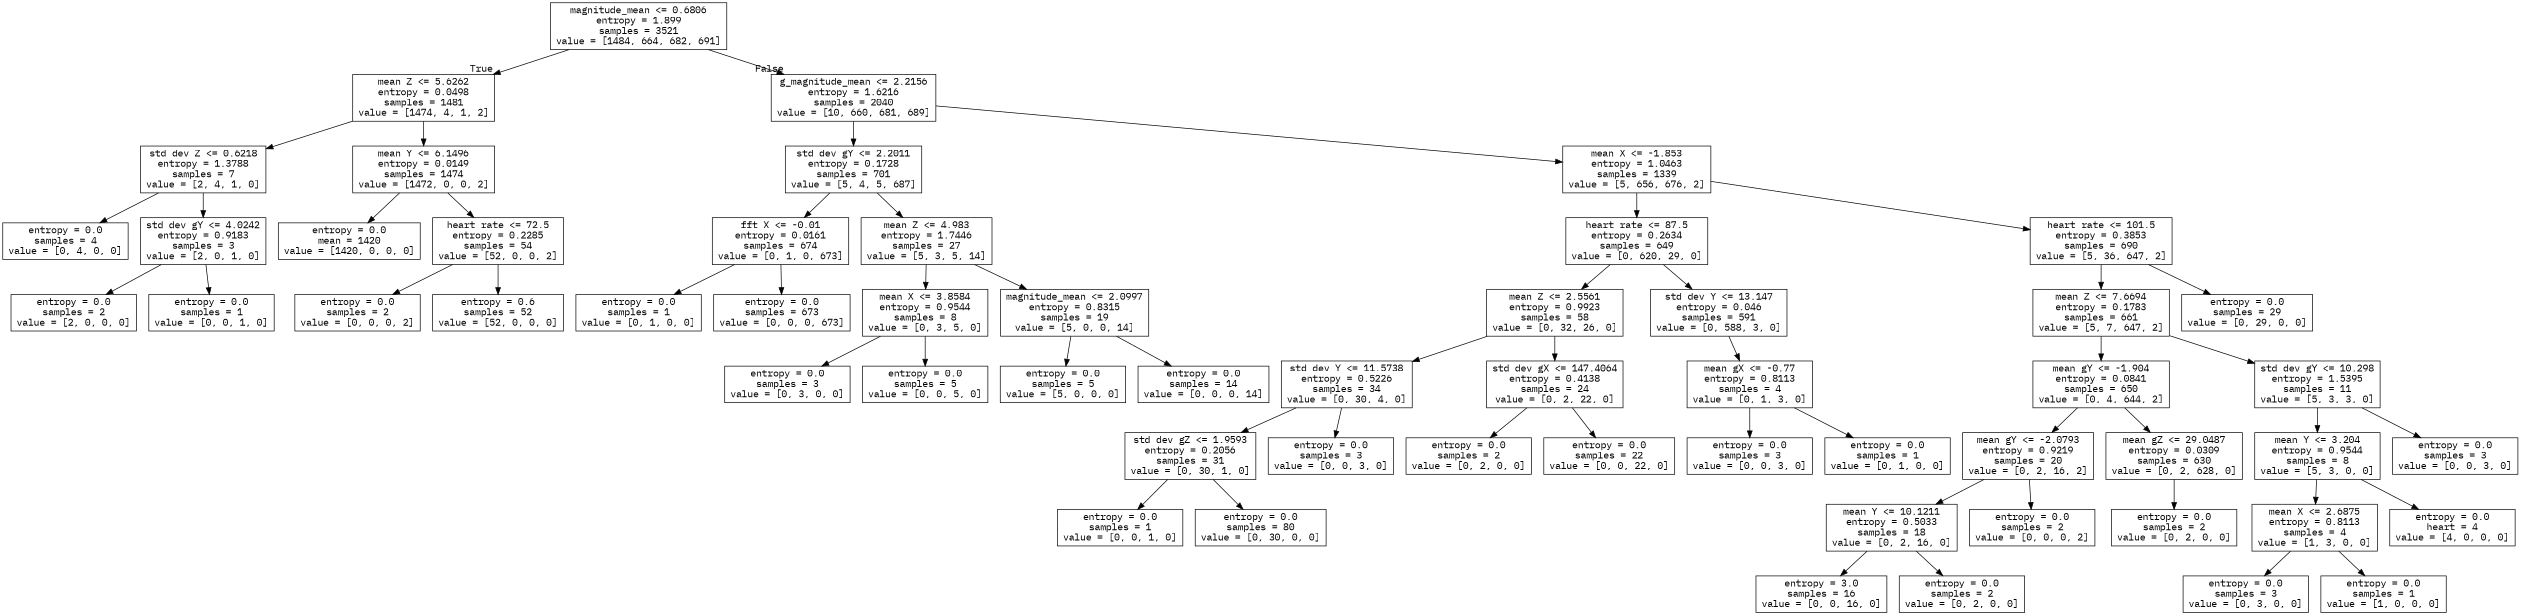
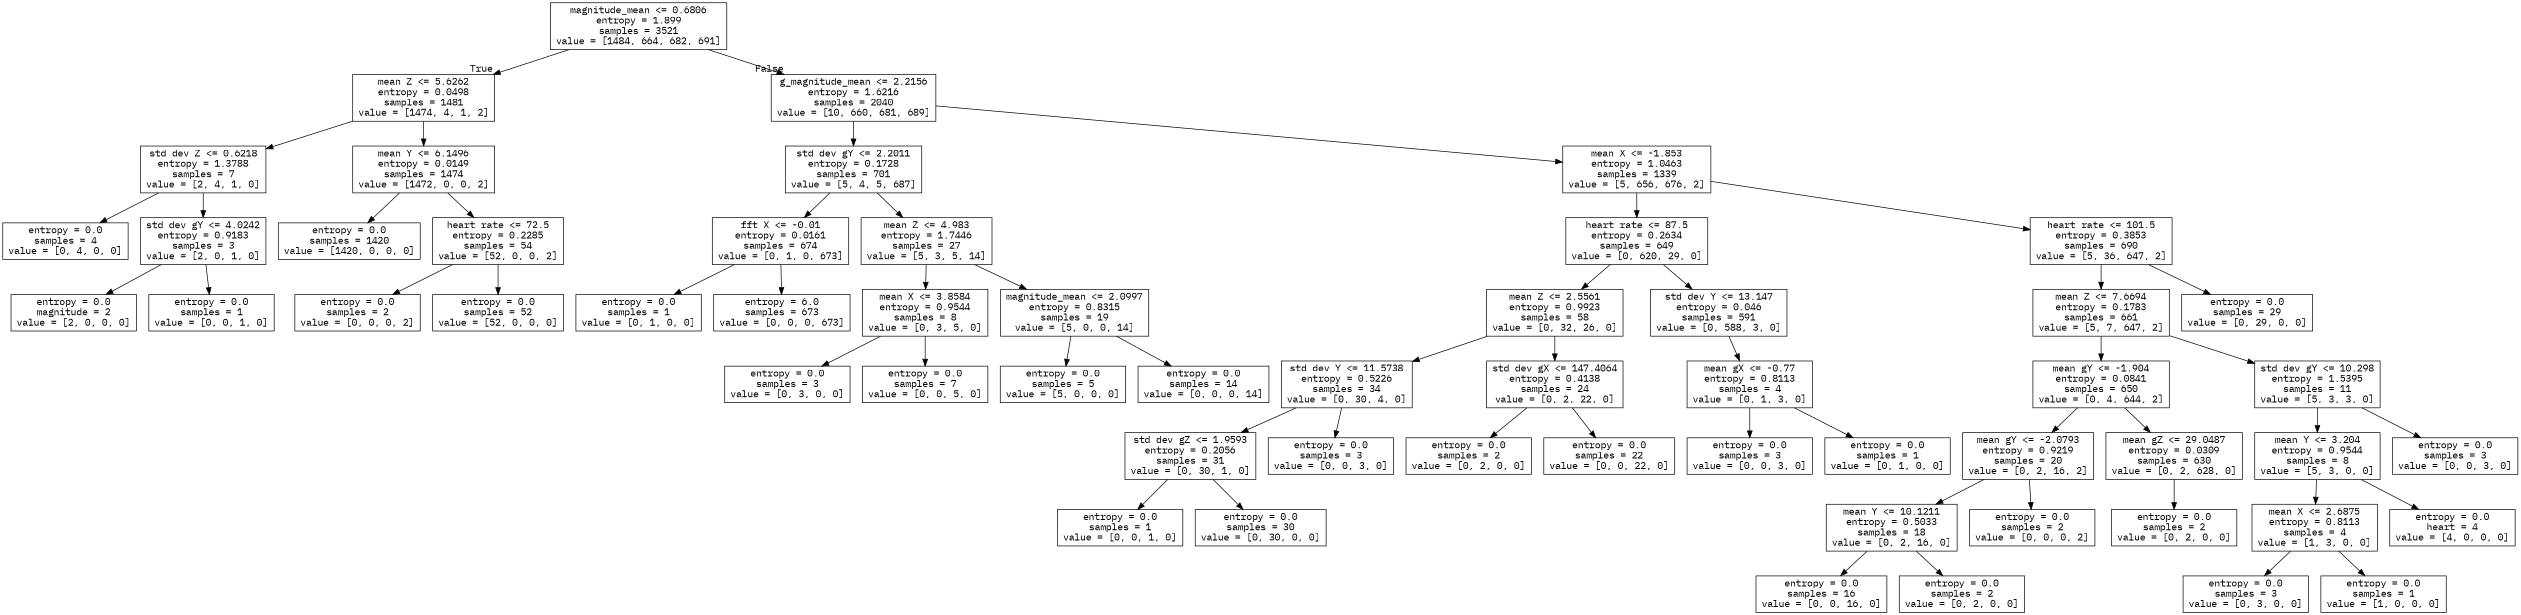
(349, 241) -> (349, 241)
(74, 313) -> (74, 313)
(498, 313) -> (498, 313)
(782, 313) -> (782, 313)
(925, 384) -> (925, 384)
(1261, 528) -> (1261, 528)
(1821, 594) -> (1821, 594)
